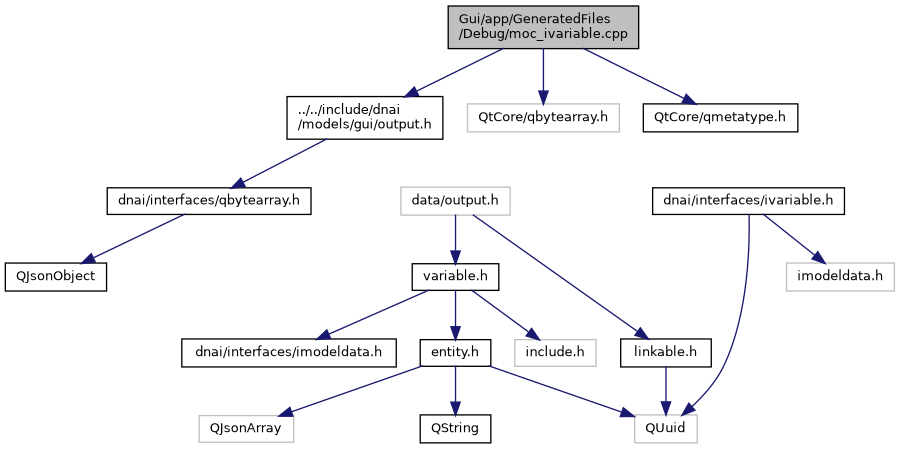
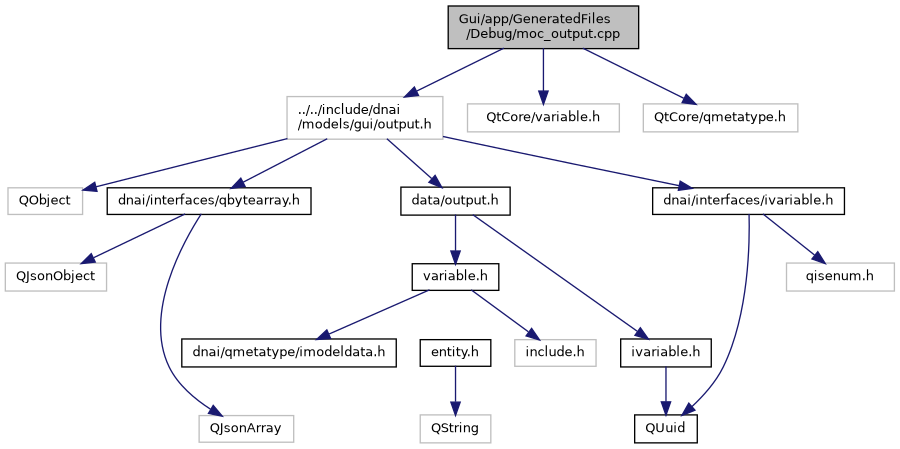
(543, 27) -> (543, 27)
(365, 118) -> (365, 118)
(543, 118) -> (543, 118)
(721, 118) -> (721, 118)
none -> (409, 159)
none -> (561, 161)
none -> (45, 201)
(456, 201) -> (456, 201)
(56, 277) -> (56, 277)
(840, 277) -> (840, 277)
(456, 308) -> none
(289, 353) -> (289, 353)
(666, 353) -> (666, 353)
(357, 389) -> (162, 317)
(555, 389) -> none
(456, 429) -> (456, 429)
(666, 429) -> (666, 429)
